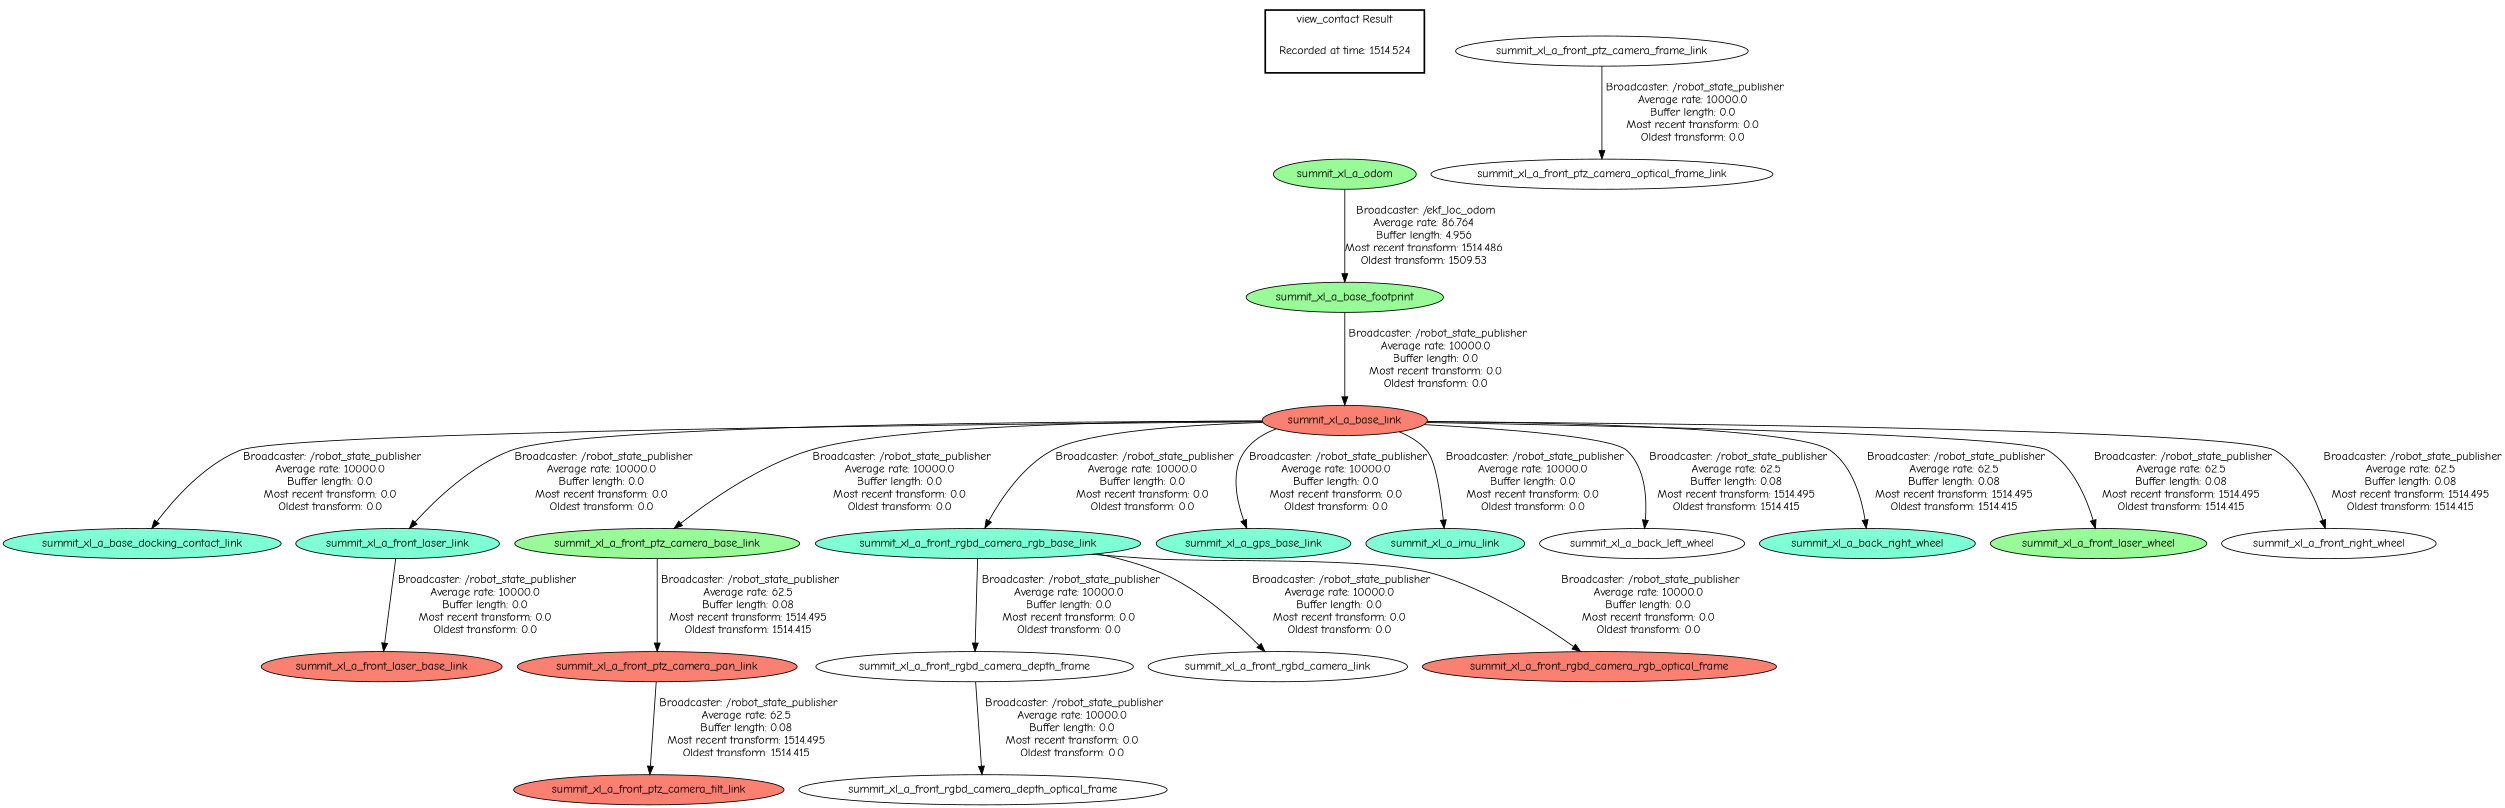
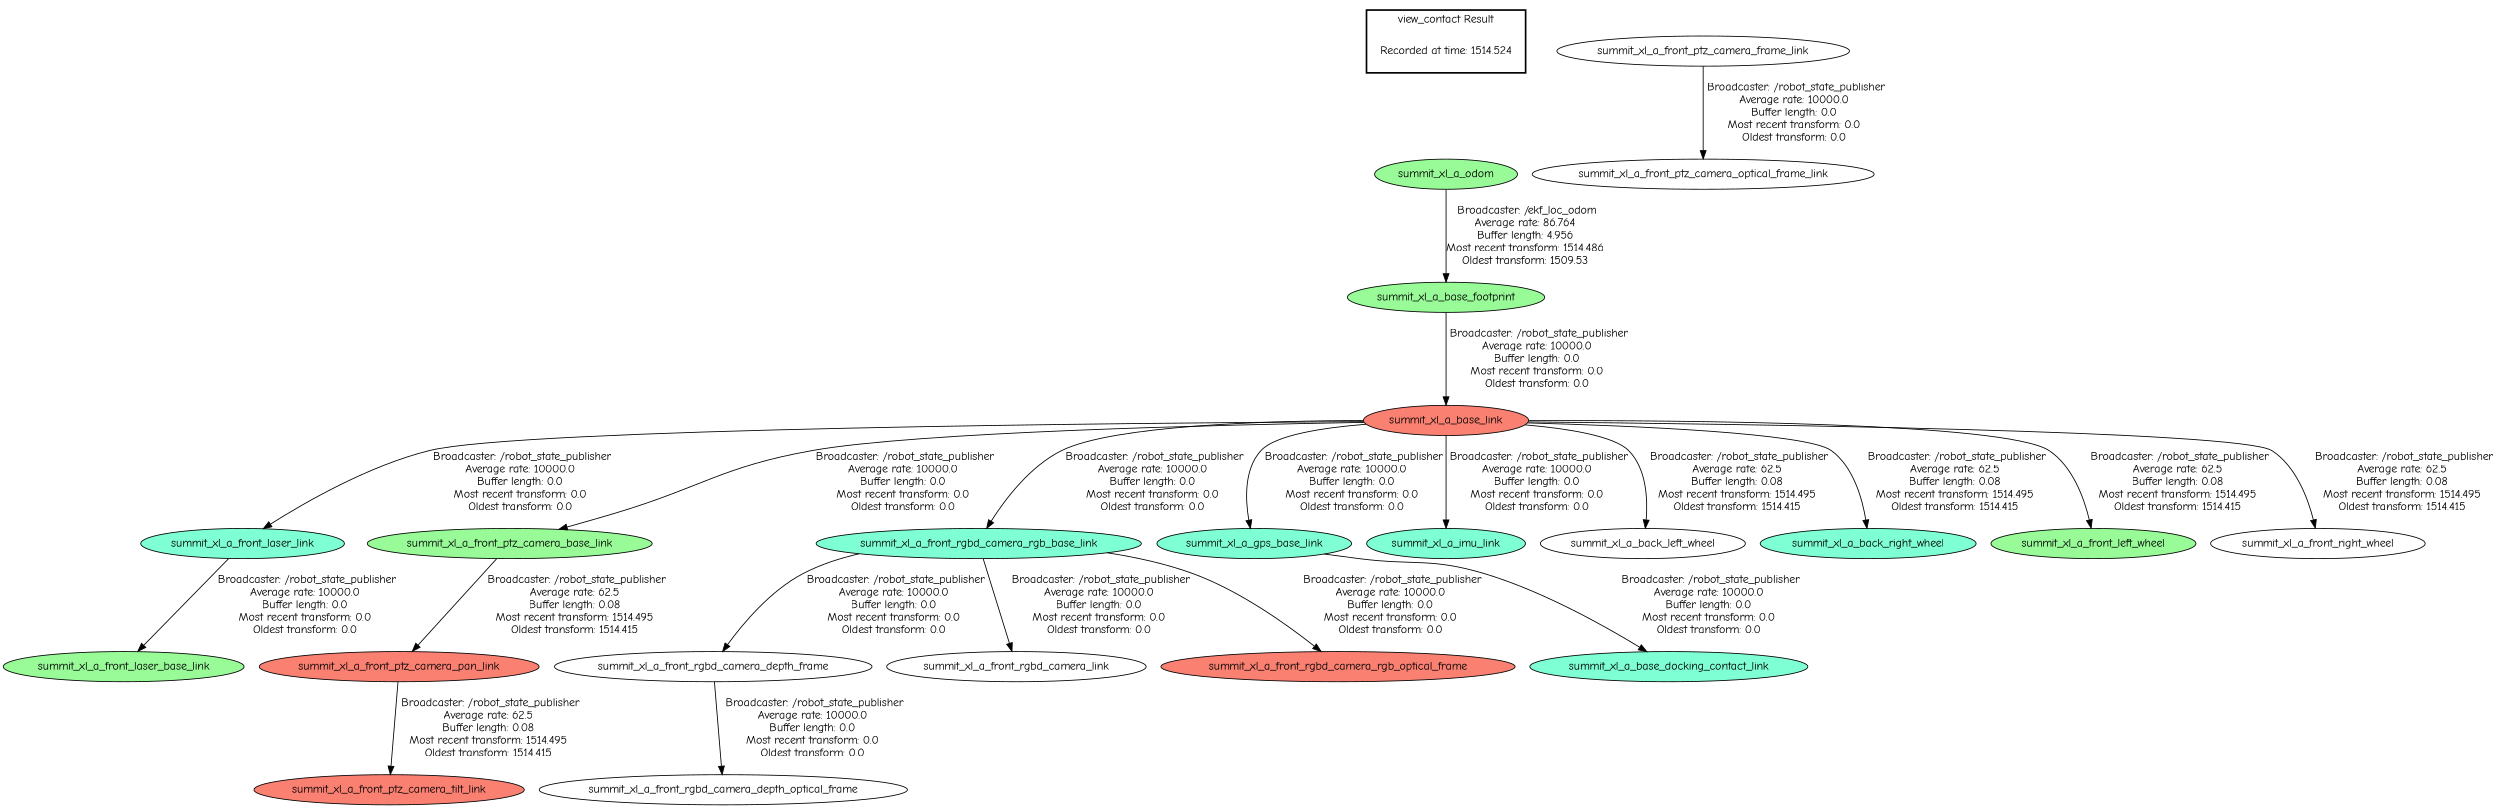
(610, 431) -> (1489, 575)
(2099, 544) -> (2093, 544)
(382, 667) -> (124, 667)
